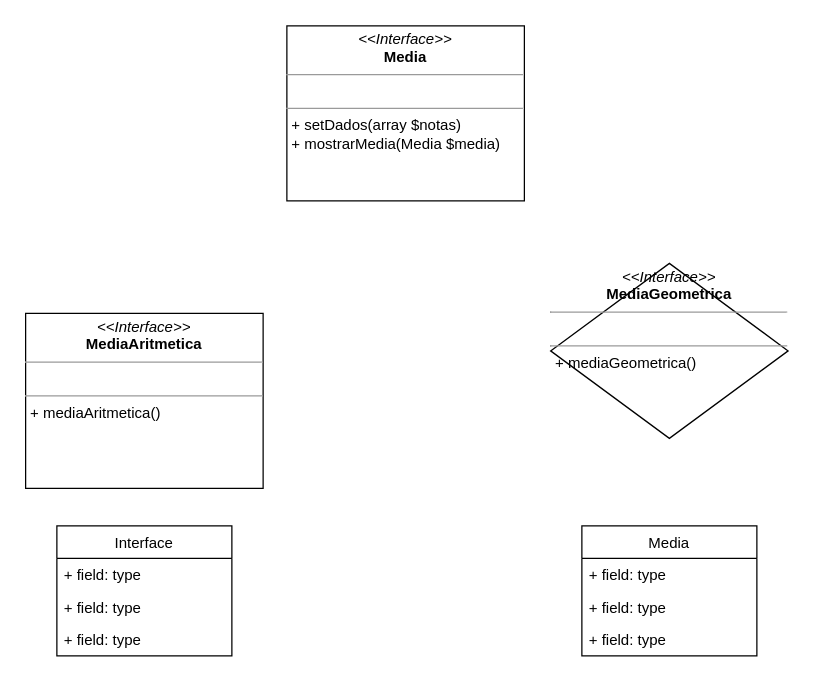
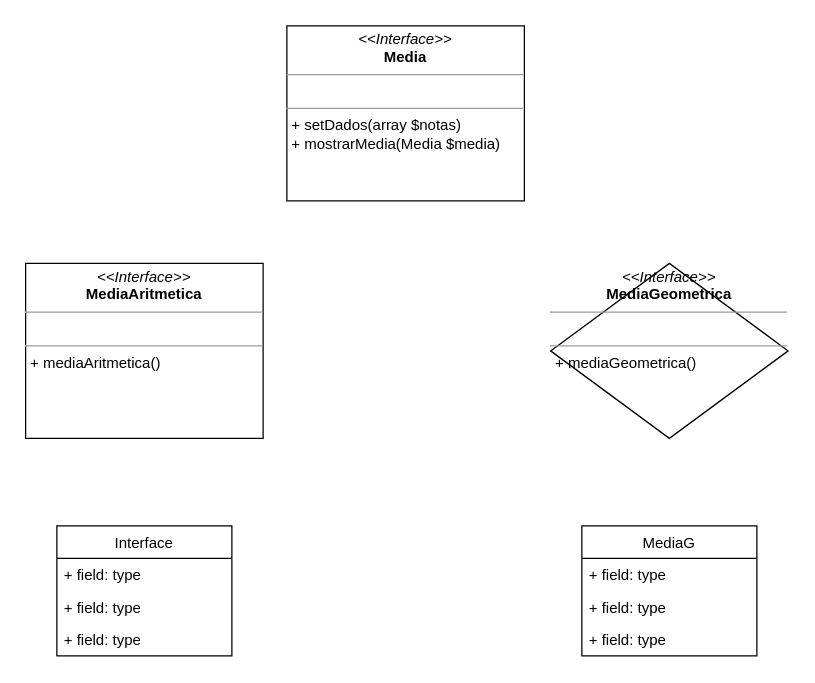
(144, 401) -> (144, 351)
(669, 543) -> (669, 543)
